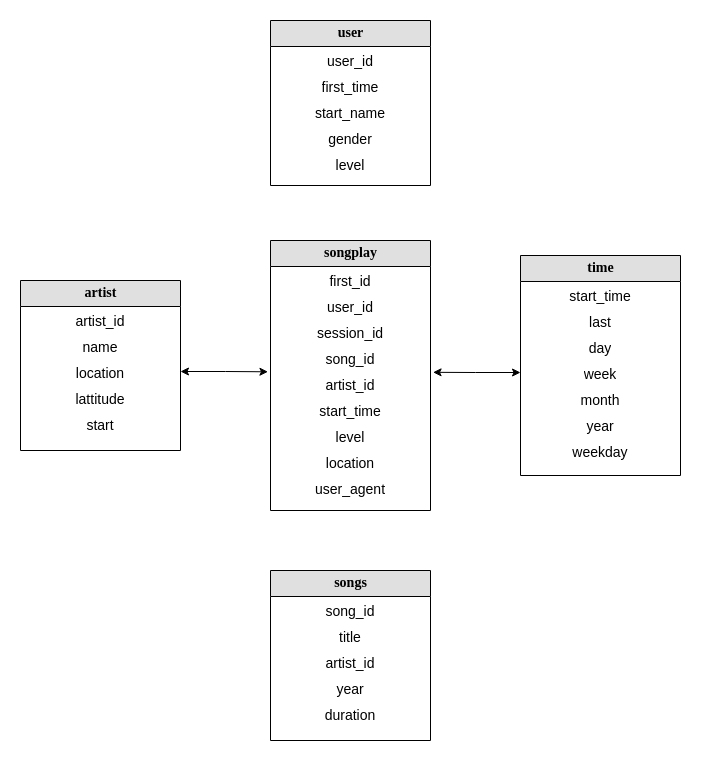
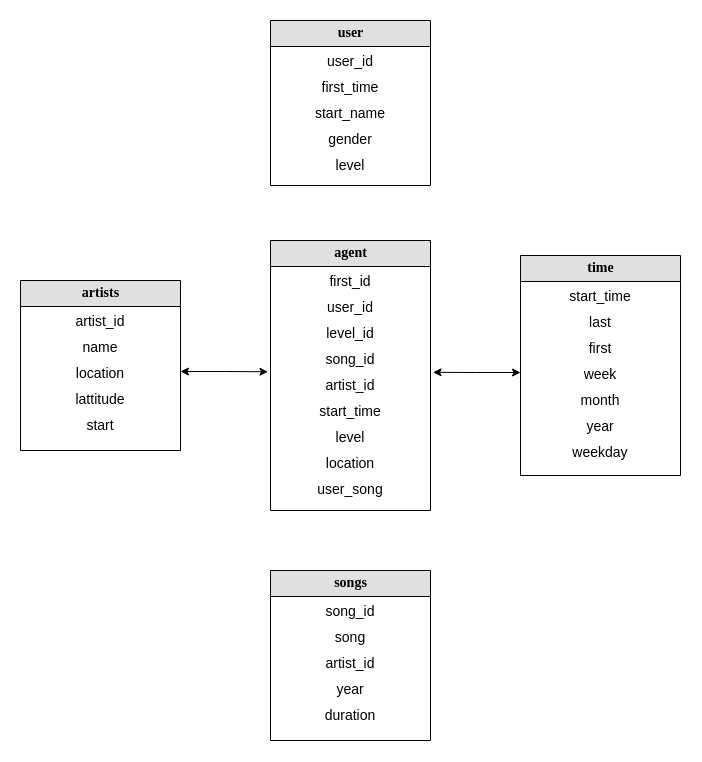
(351, 254) -> (351, 254)
(101, 294) -> (101, 294)
(351, 333) -> (351, 333)
(601, 348) -> (601, 348)
(351, 489) -> (351, 489)
(351, 637) -> (351, 637)
